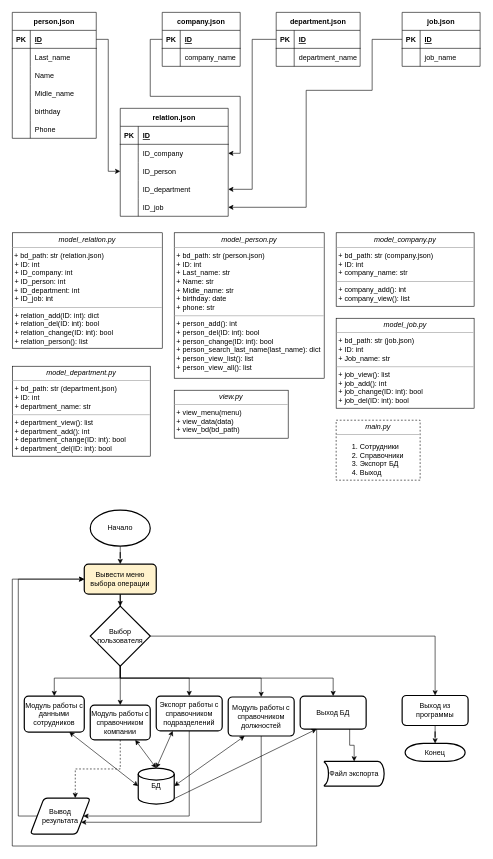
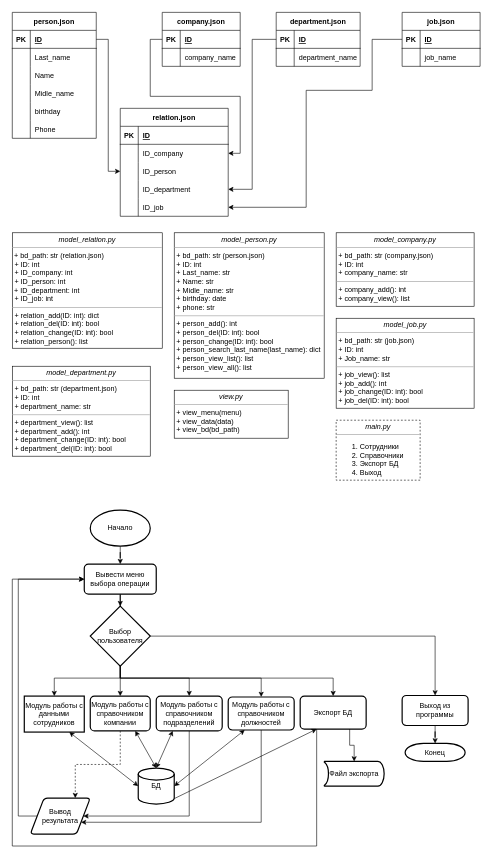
(120, 579) -> (120, 579)
(333, 713) -> (333, 713)
(54, 714) -> (54, 714)
(189, 714) -> (189, 714)
(261, 717) -> (261, 714)
(120, 723) -> (120, 714)
